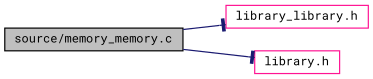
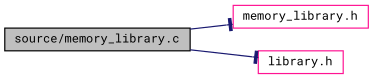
(297, 17) -> (301, 17)
(94, 39) -> (97, 39)
